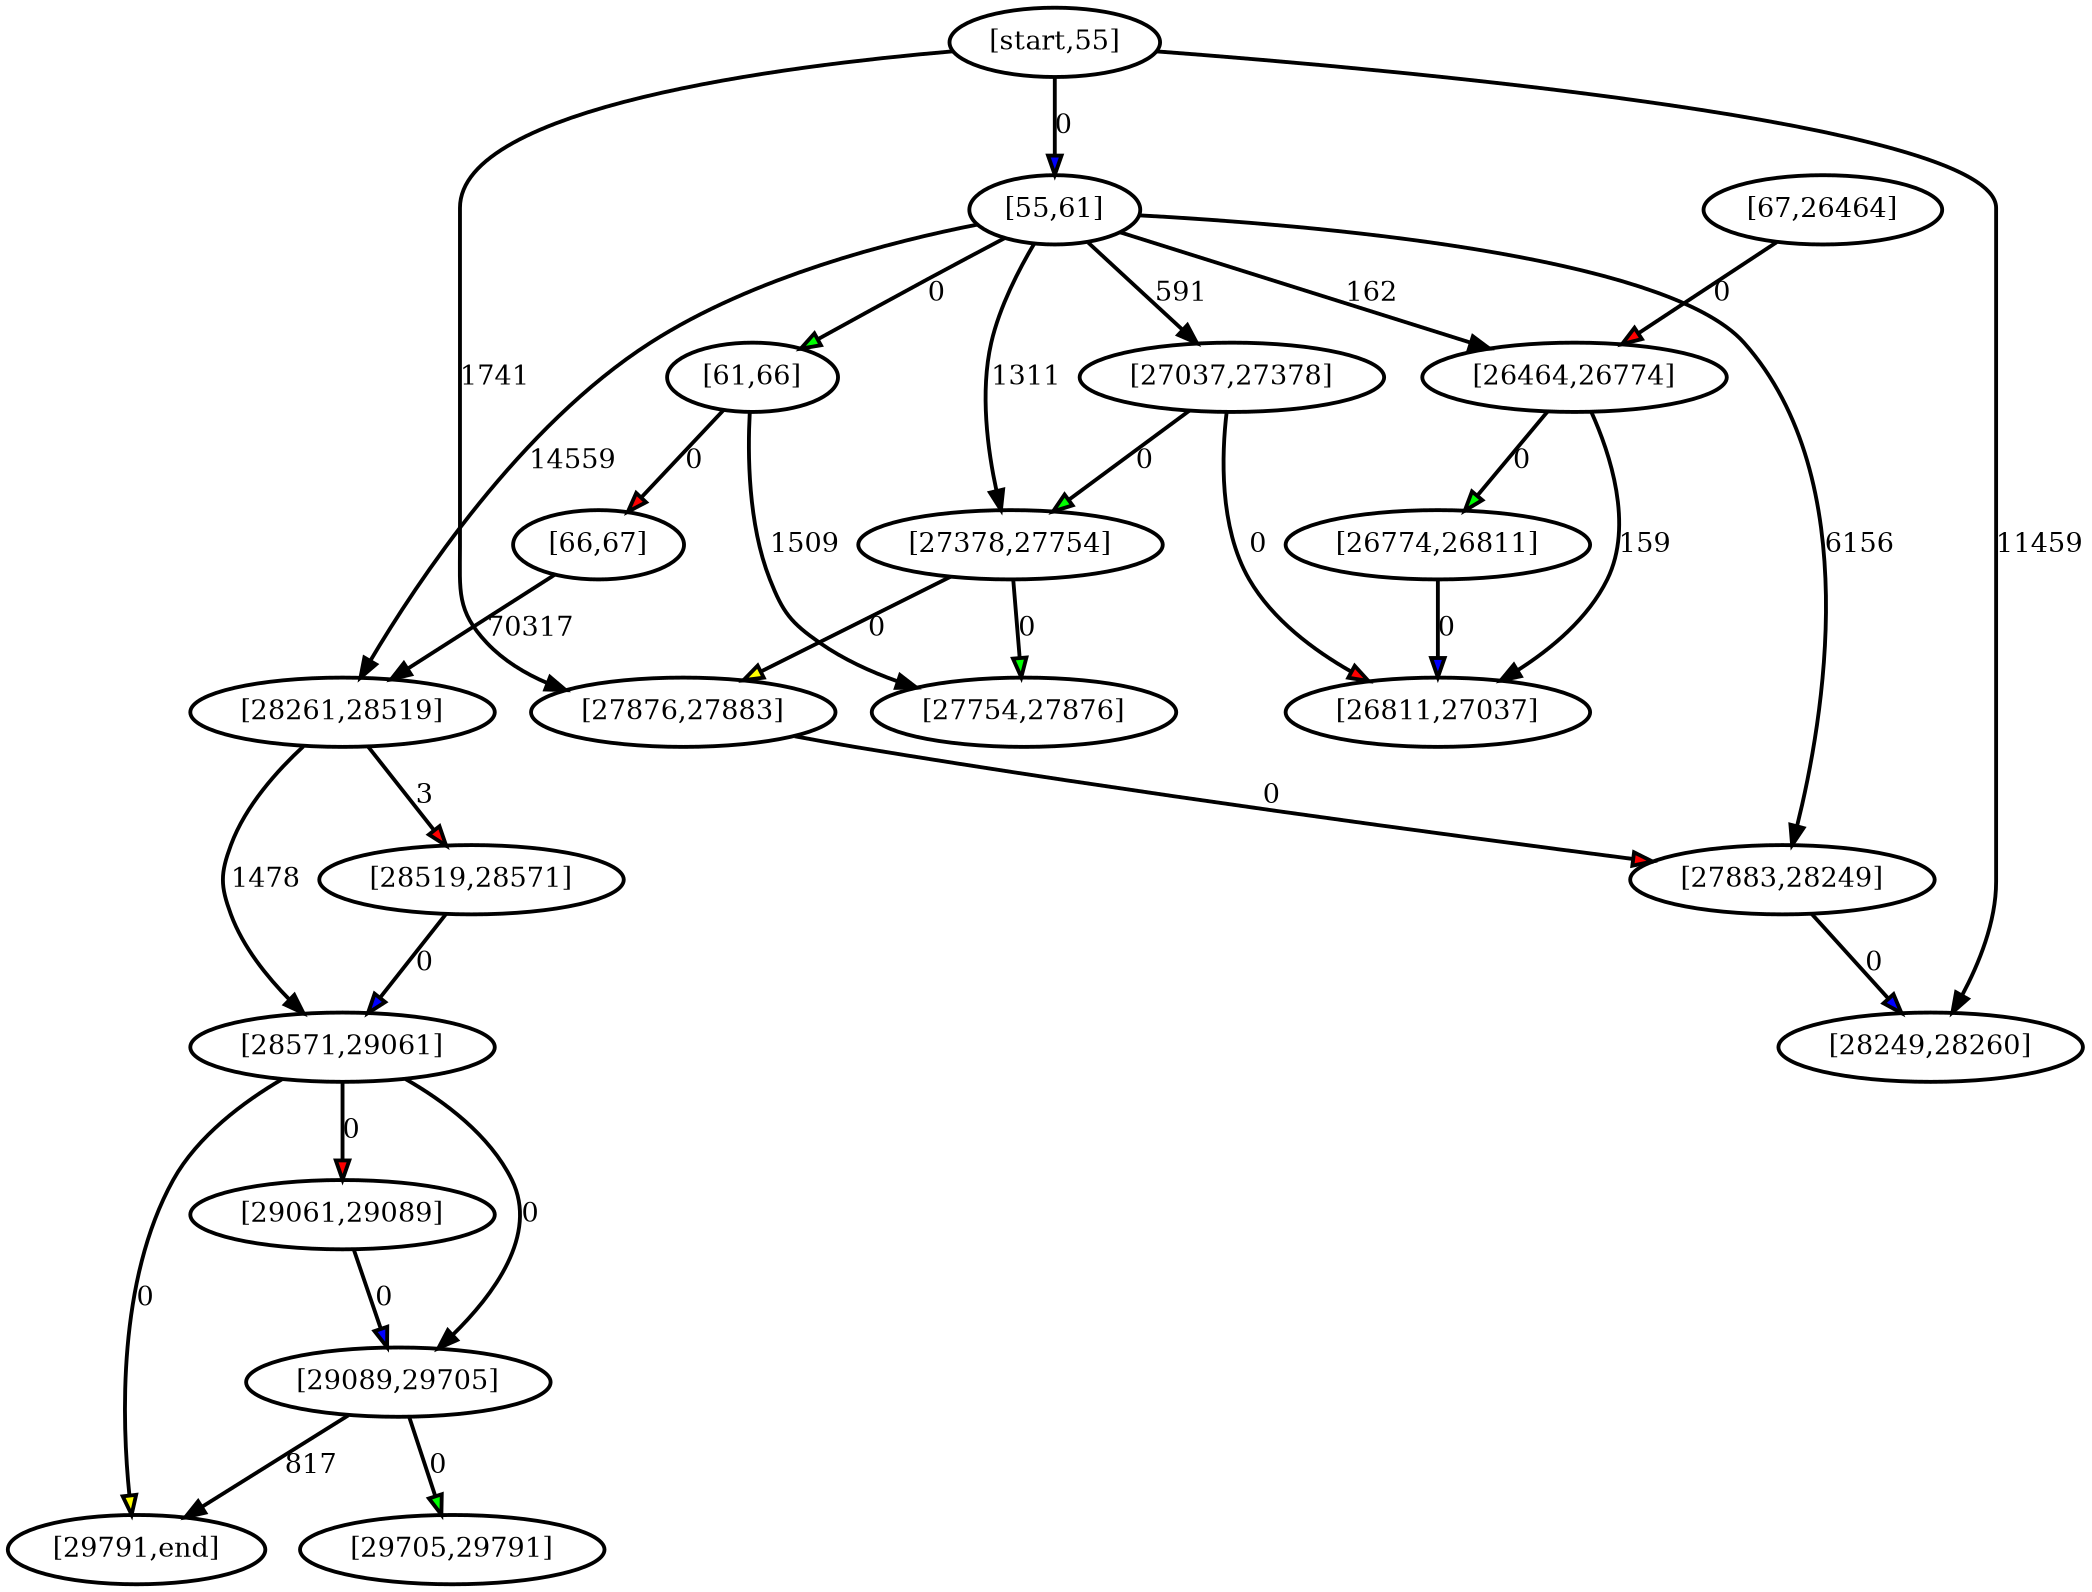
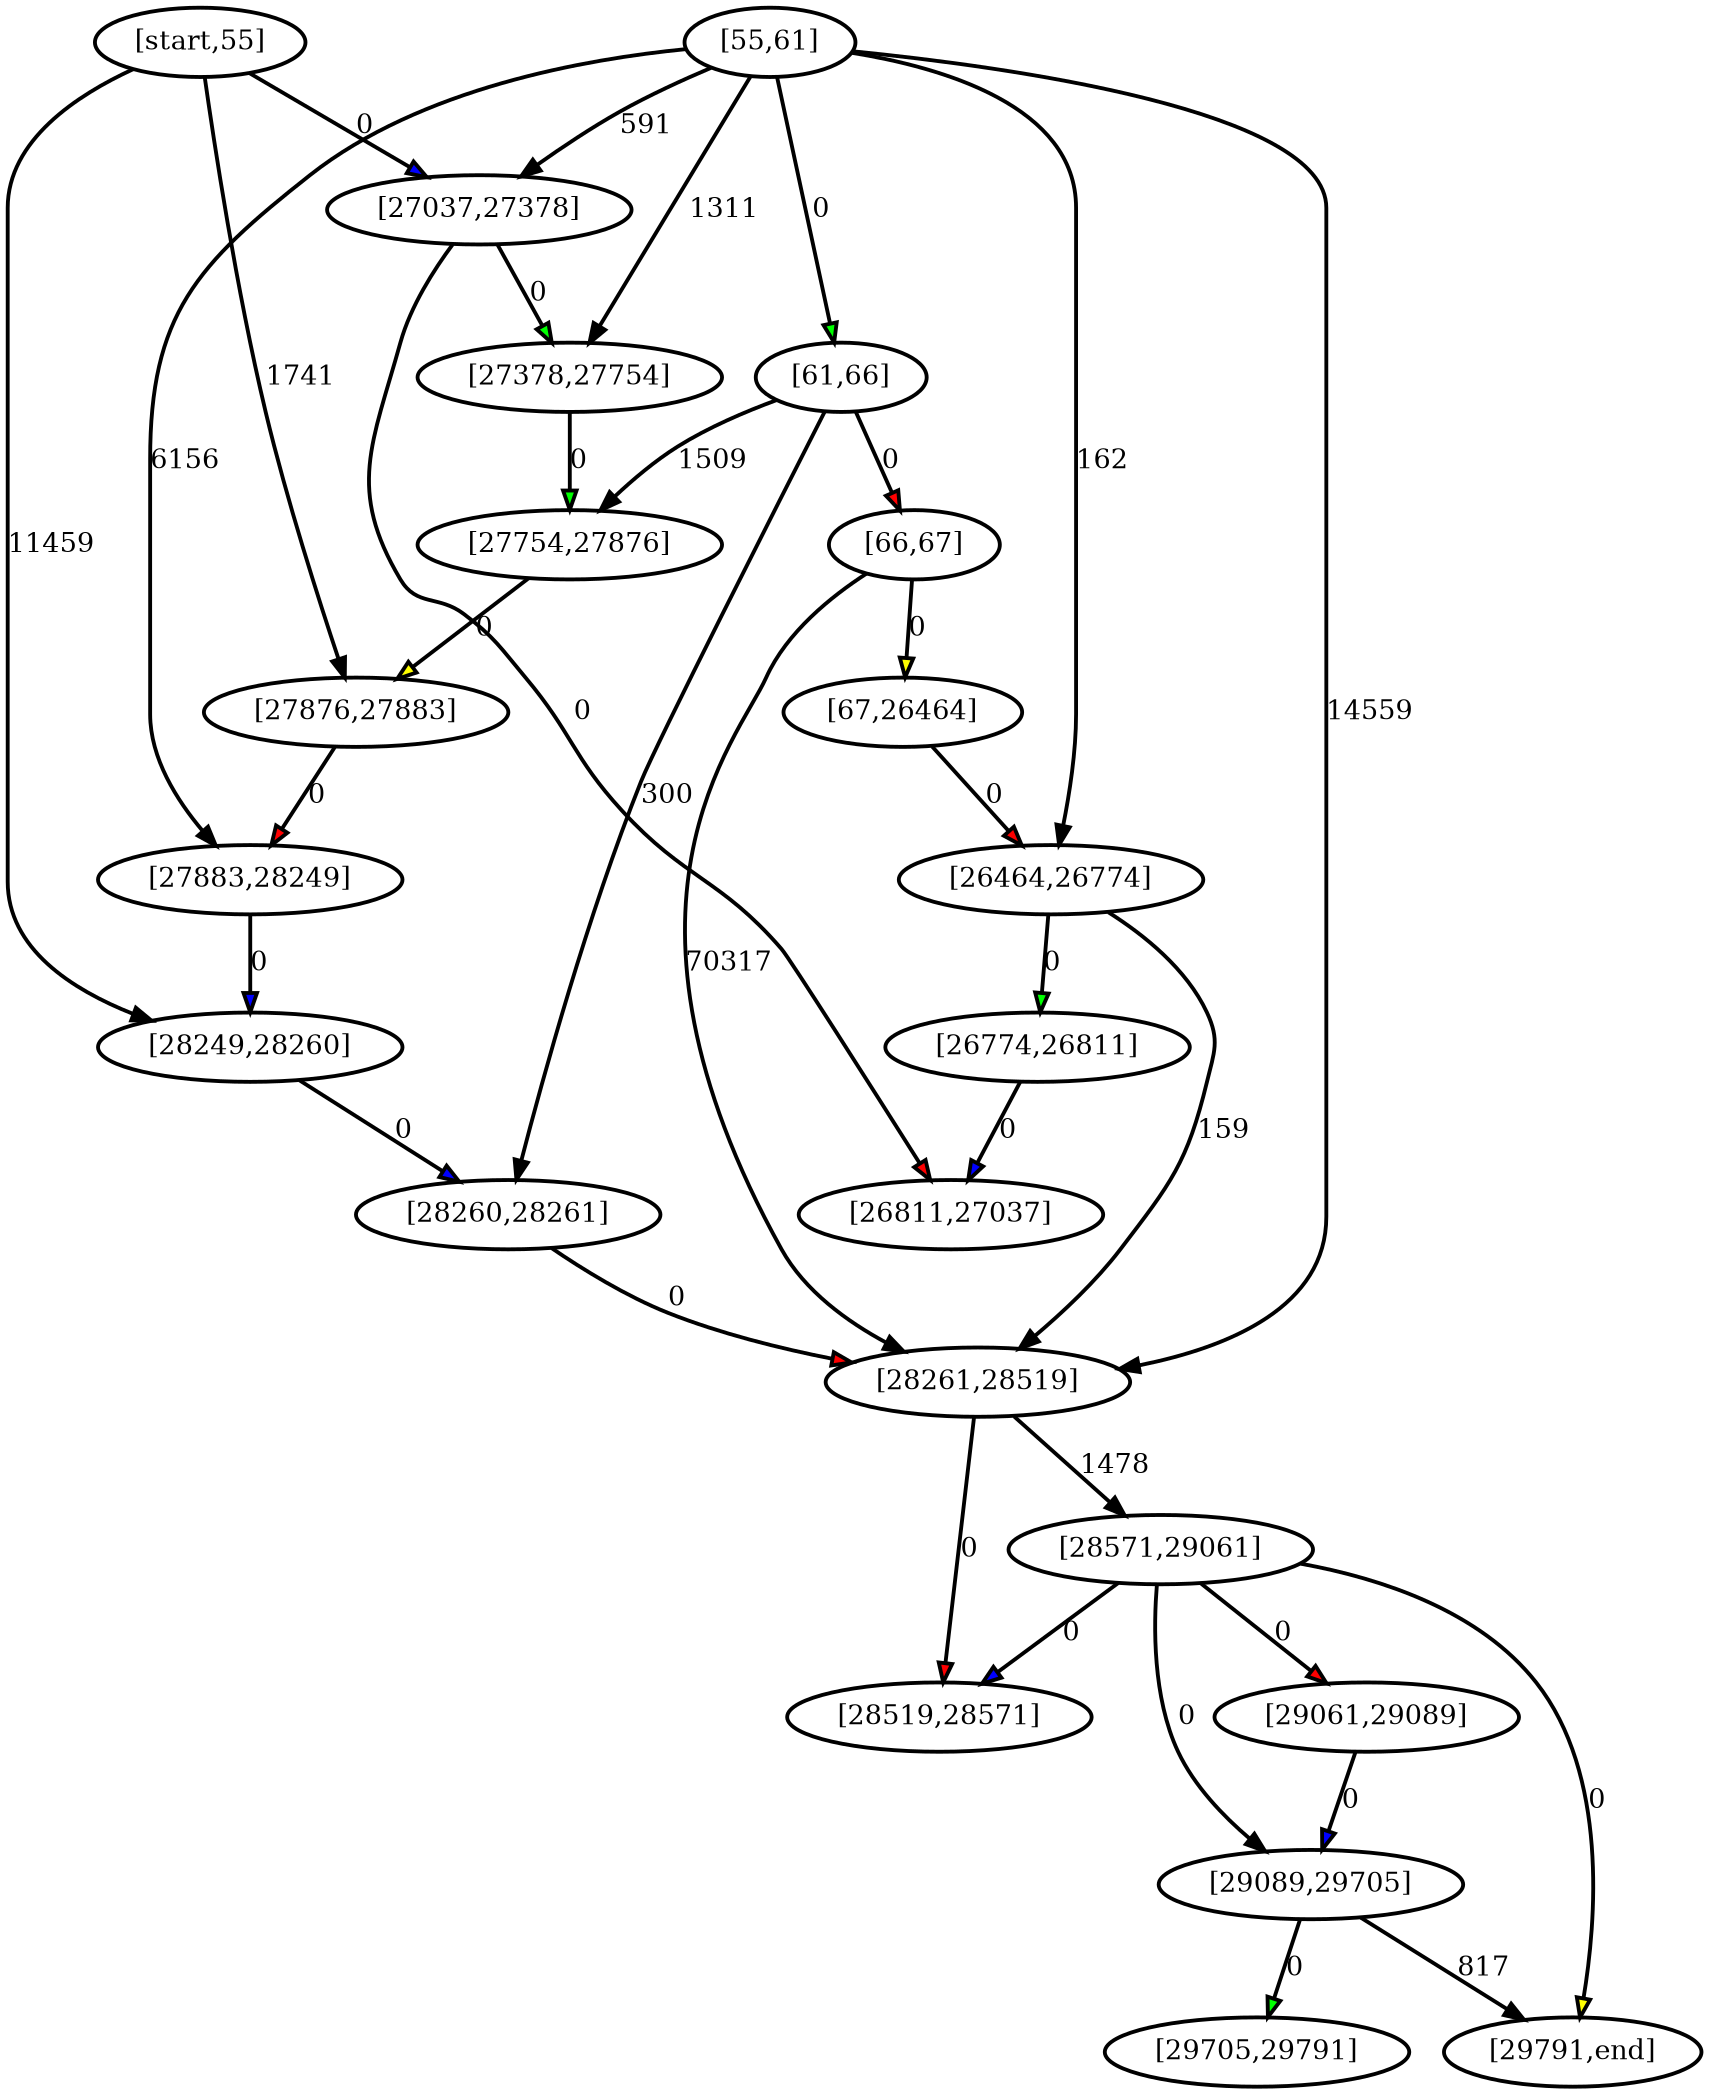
(1055, 116) -> (330, 120)
(1615, 559) -> (1193, 1129)
none -> (909, 619)
(856, 624) -> (462, 629)
(425, 796) -> (970, 1550)
(413, 956) -> (1058, 1628)
none -> (508, 1215)
